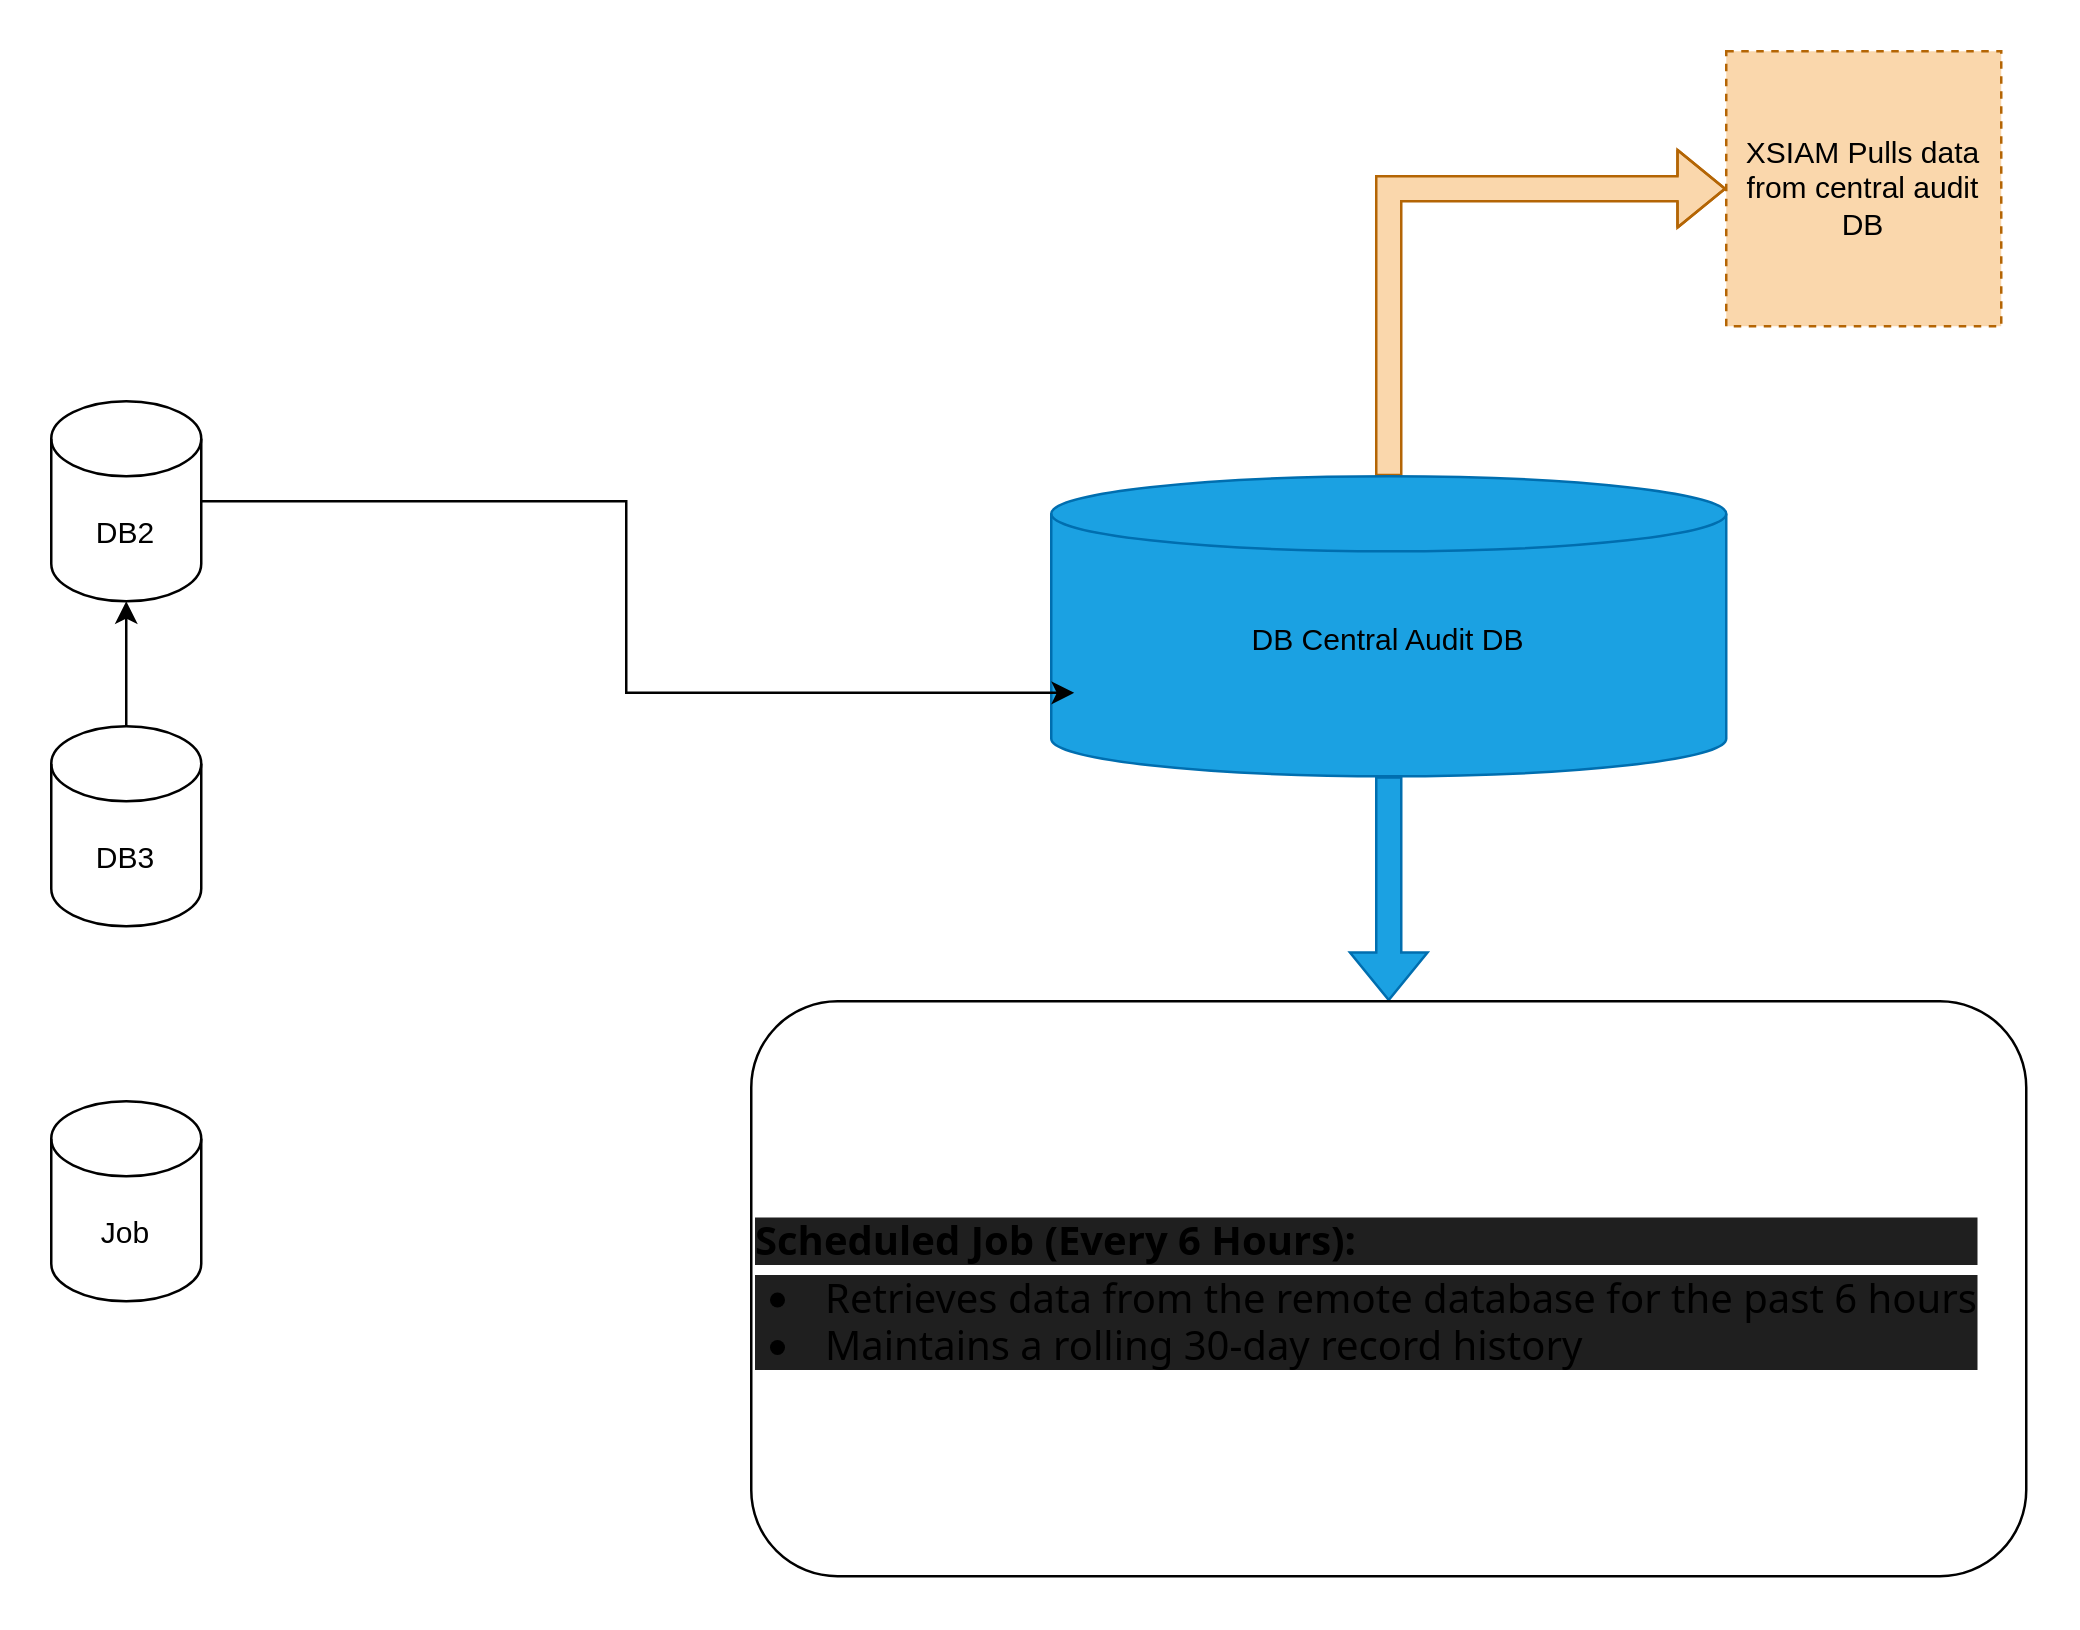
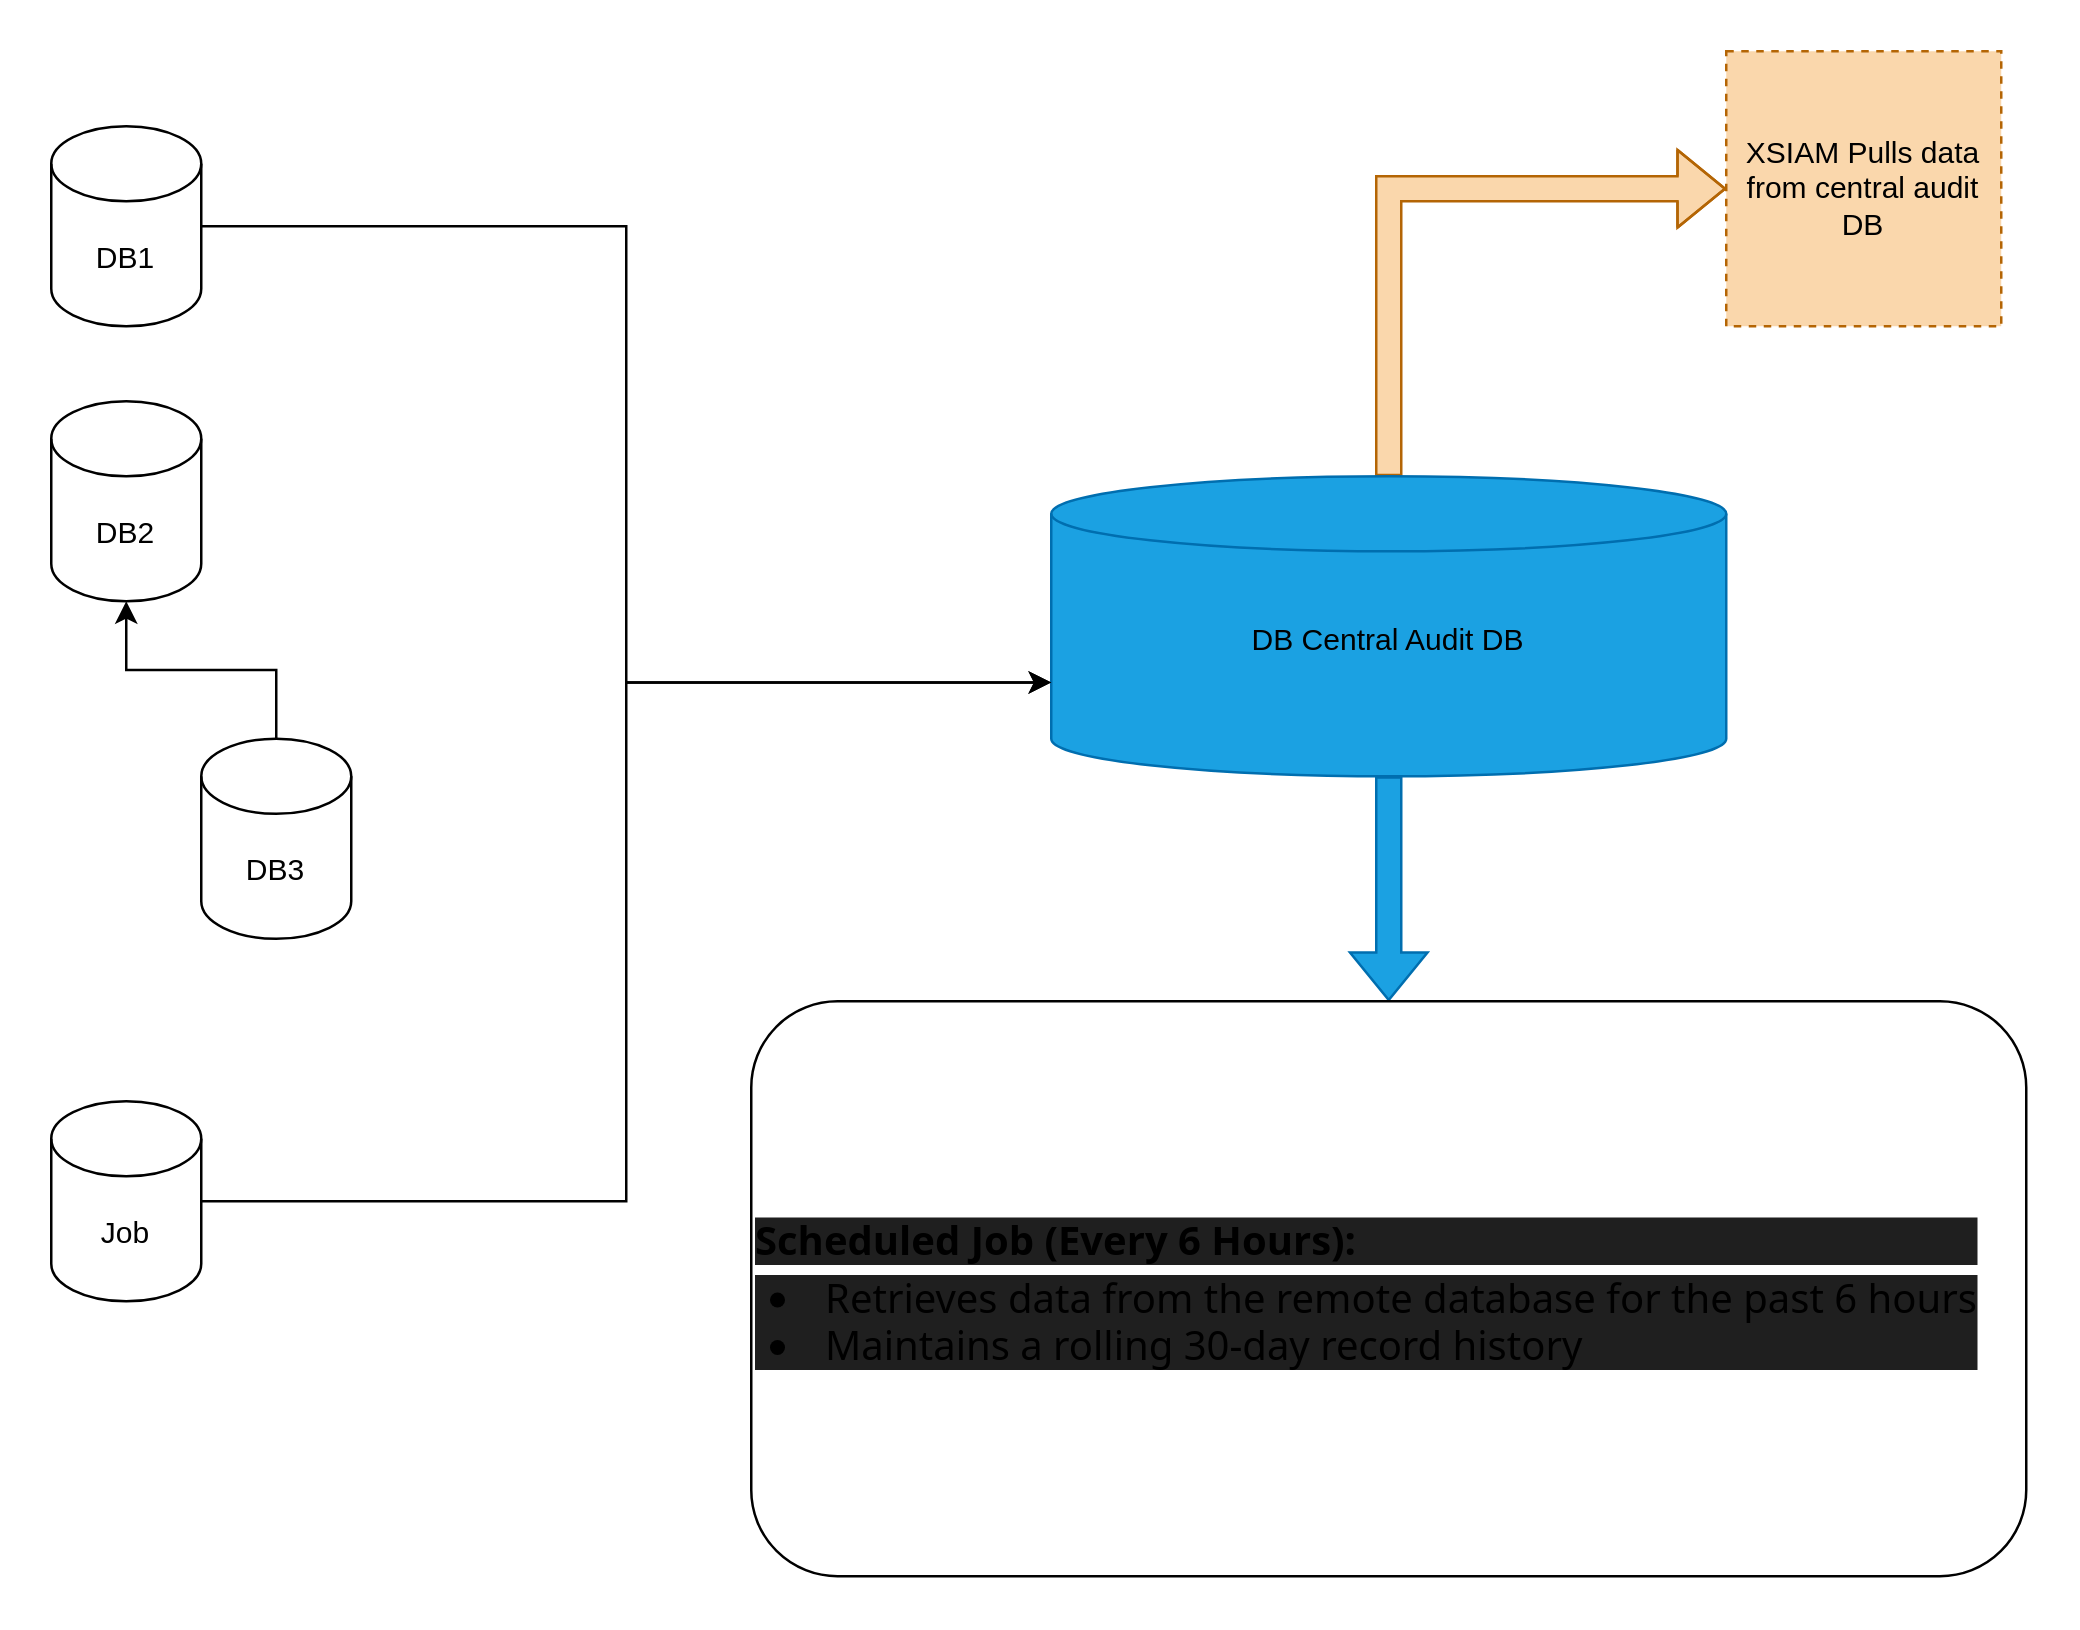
none -> (126, 226)
none -> (549, 226)
(844, 693) -> none
(126, 826) -> (276, 839)
none -> (626, 1162)
